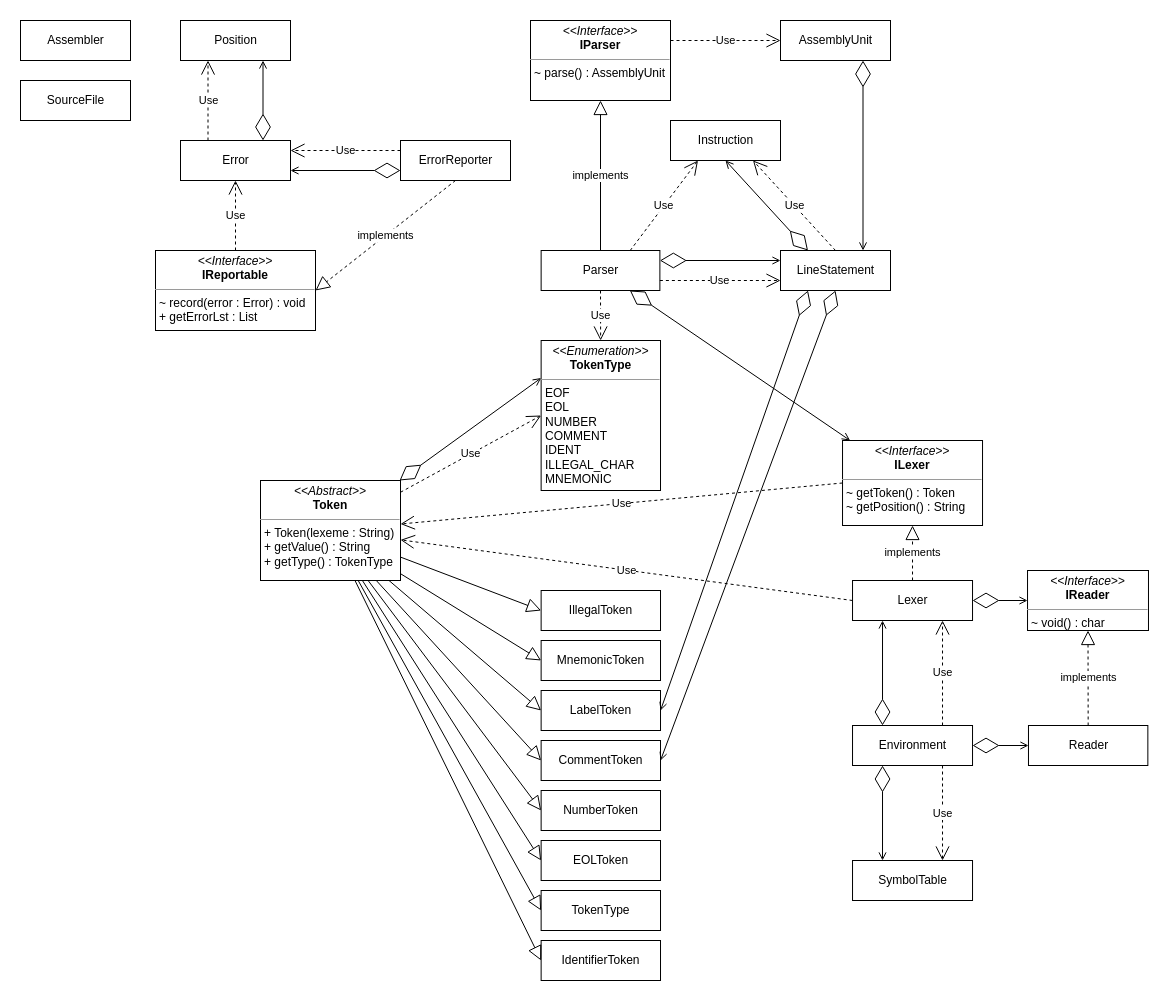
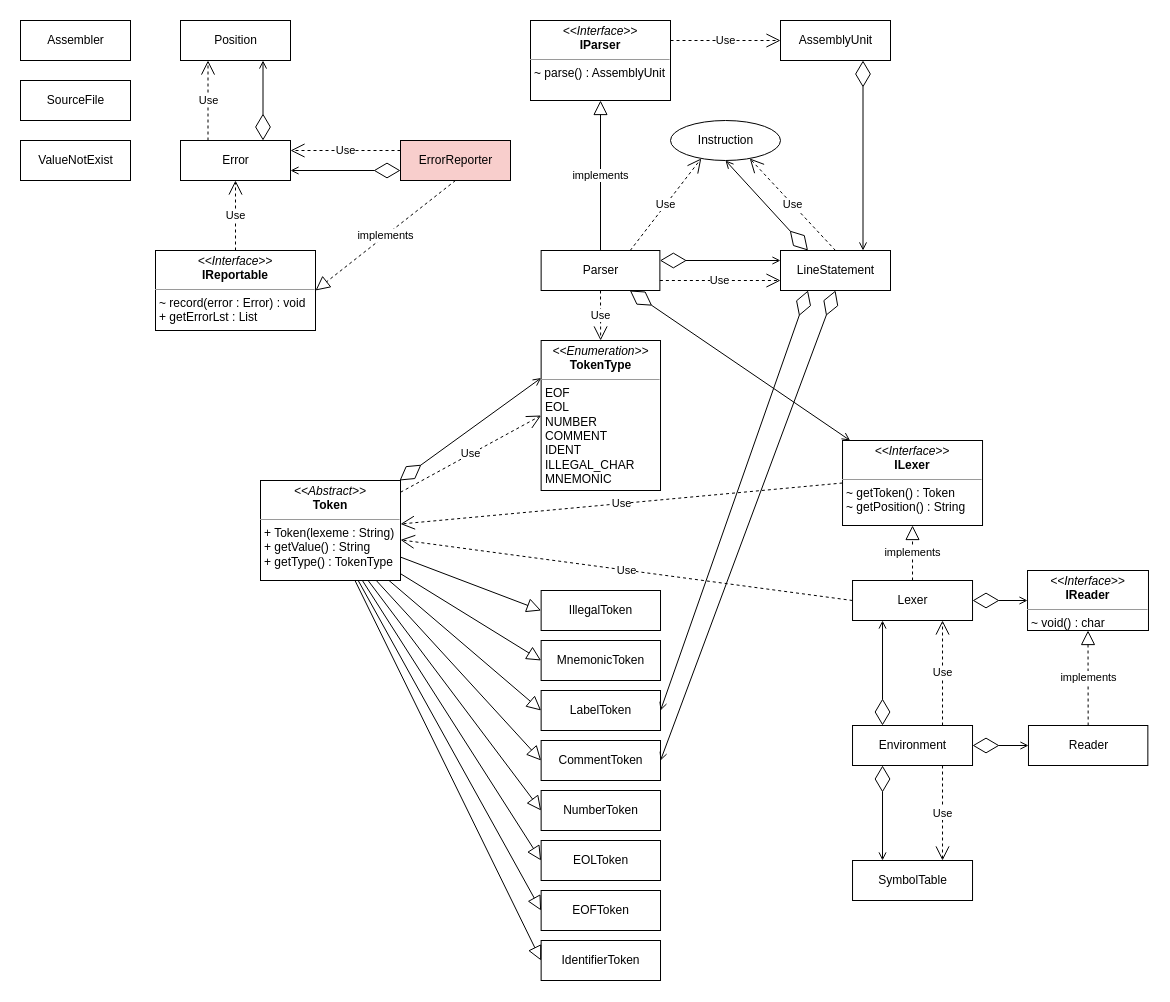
(726, 141) -> (726, 141)
none -> (76, 161)
(456, 161) -> (456, 161)
(601, 911) -> (601, 911)
